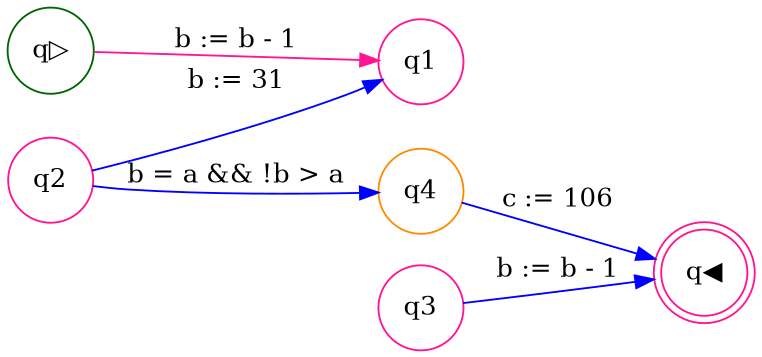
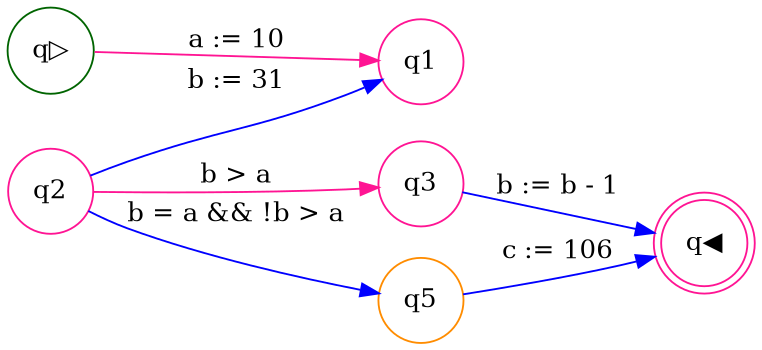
(236, 41) -> (236, 41)
(421, 191) -> (421, 300)
none -> (226, 192)
